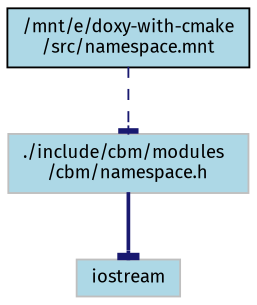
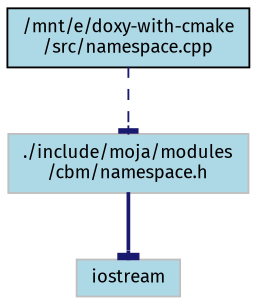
(128, 38) -> (128, 38)
(128, 163) -> (128, 163)
